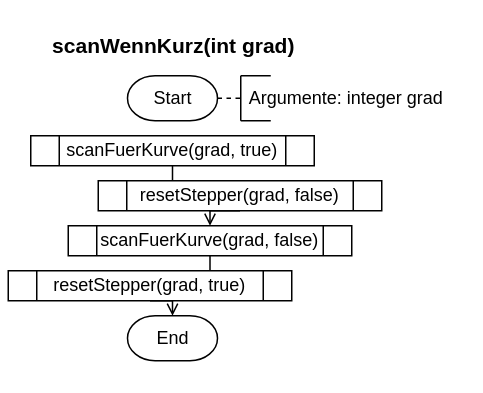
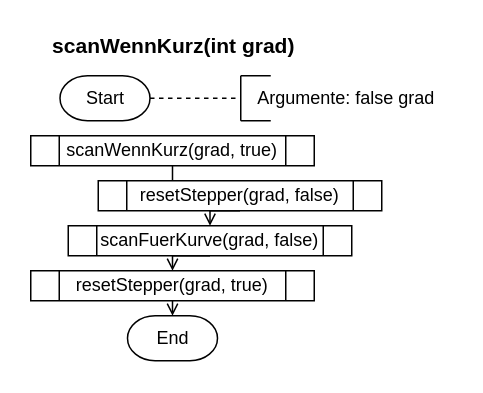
(173, 98) -> (105, 98)
(347, 98) -> (347, 98)
(173, 151) -> (173, 151)
(150, 286) -> (173, 286)
